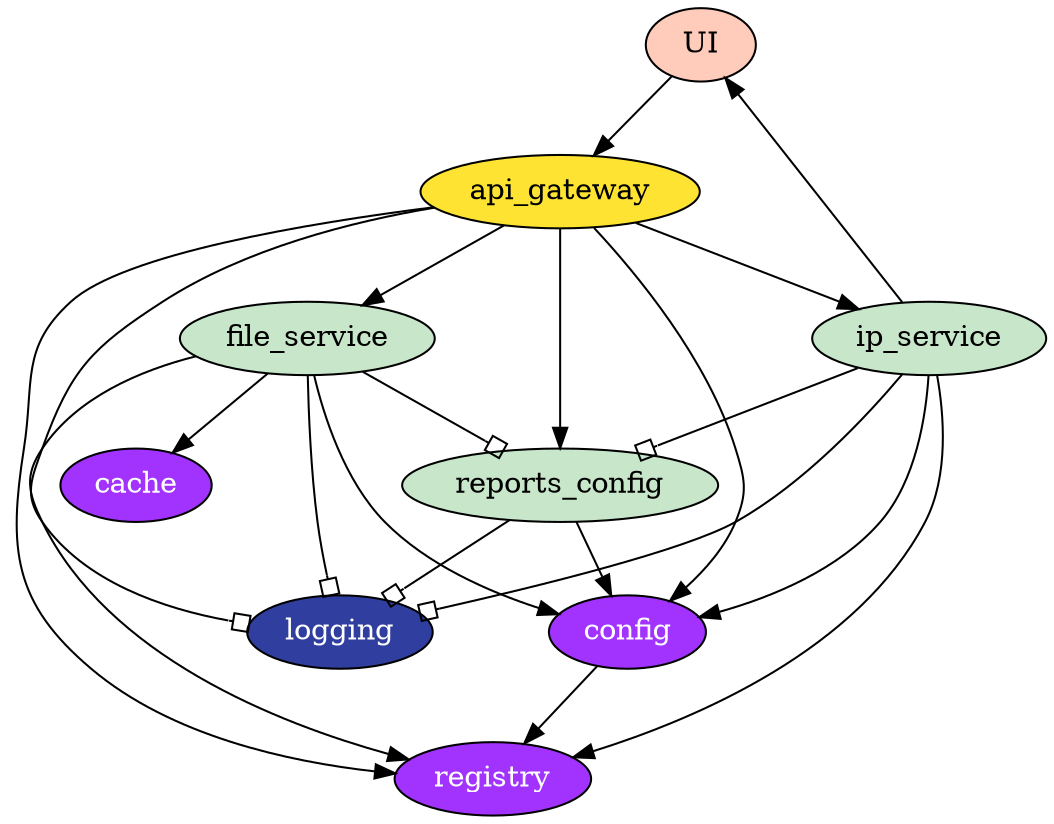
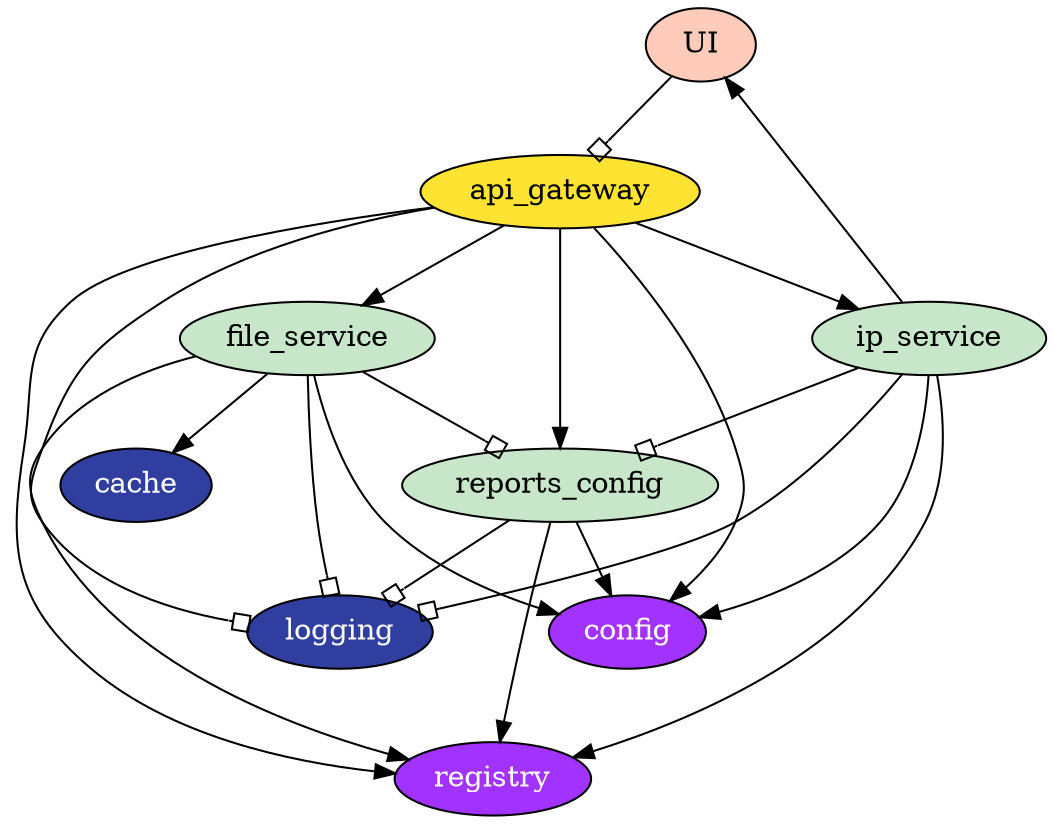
(640, 109) -> (640, 109)
(136, 485) -> (136, 485)
(568, 698) -> (526, 621)
